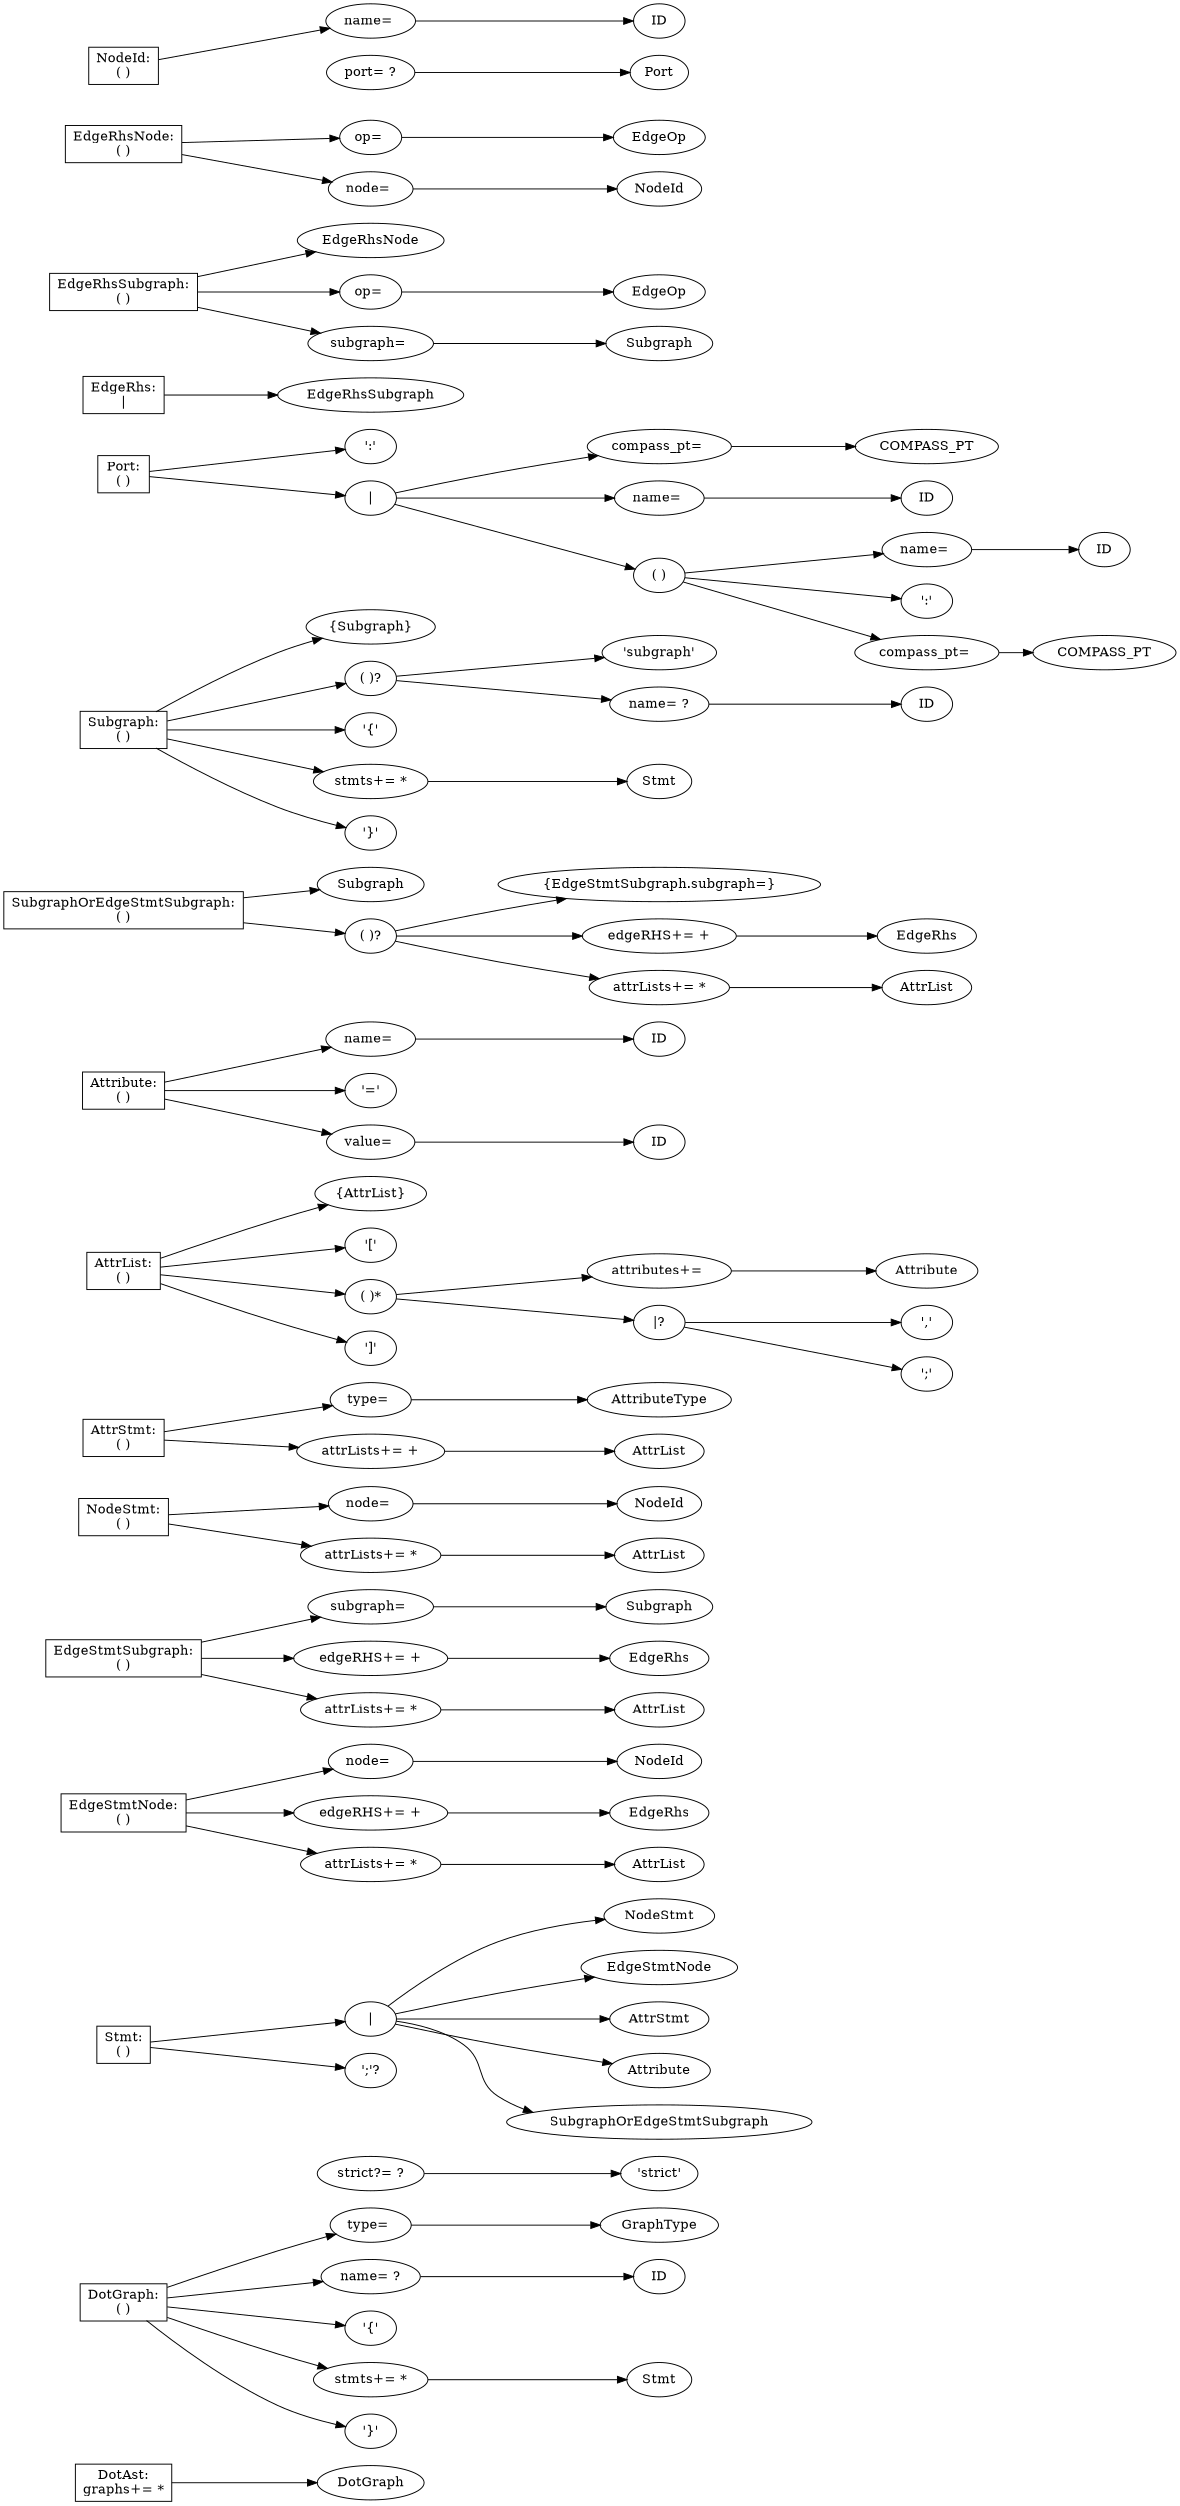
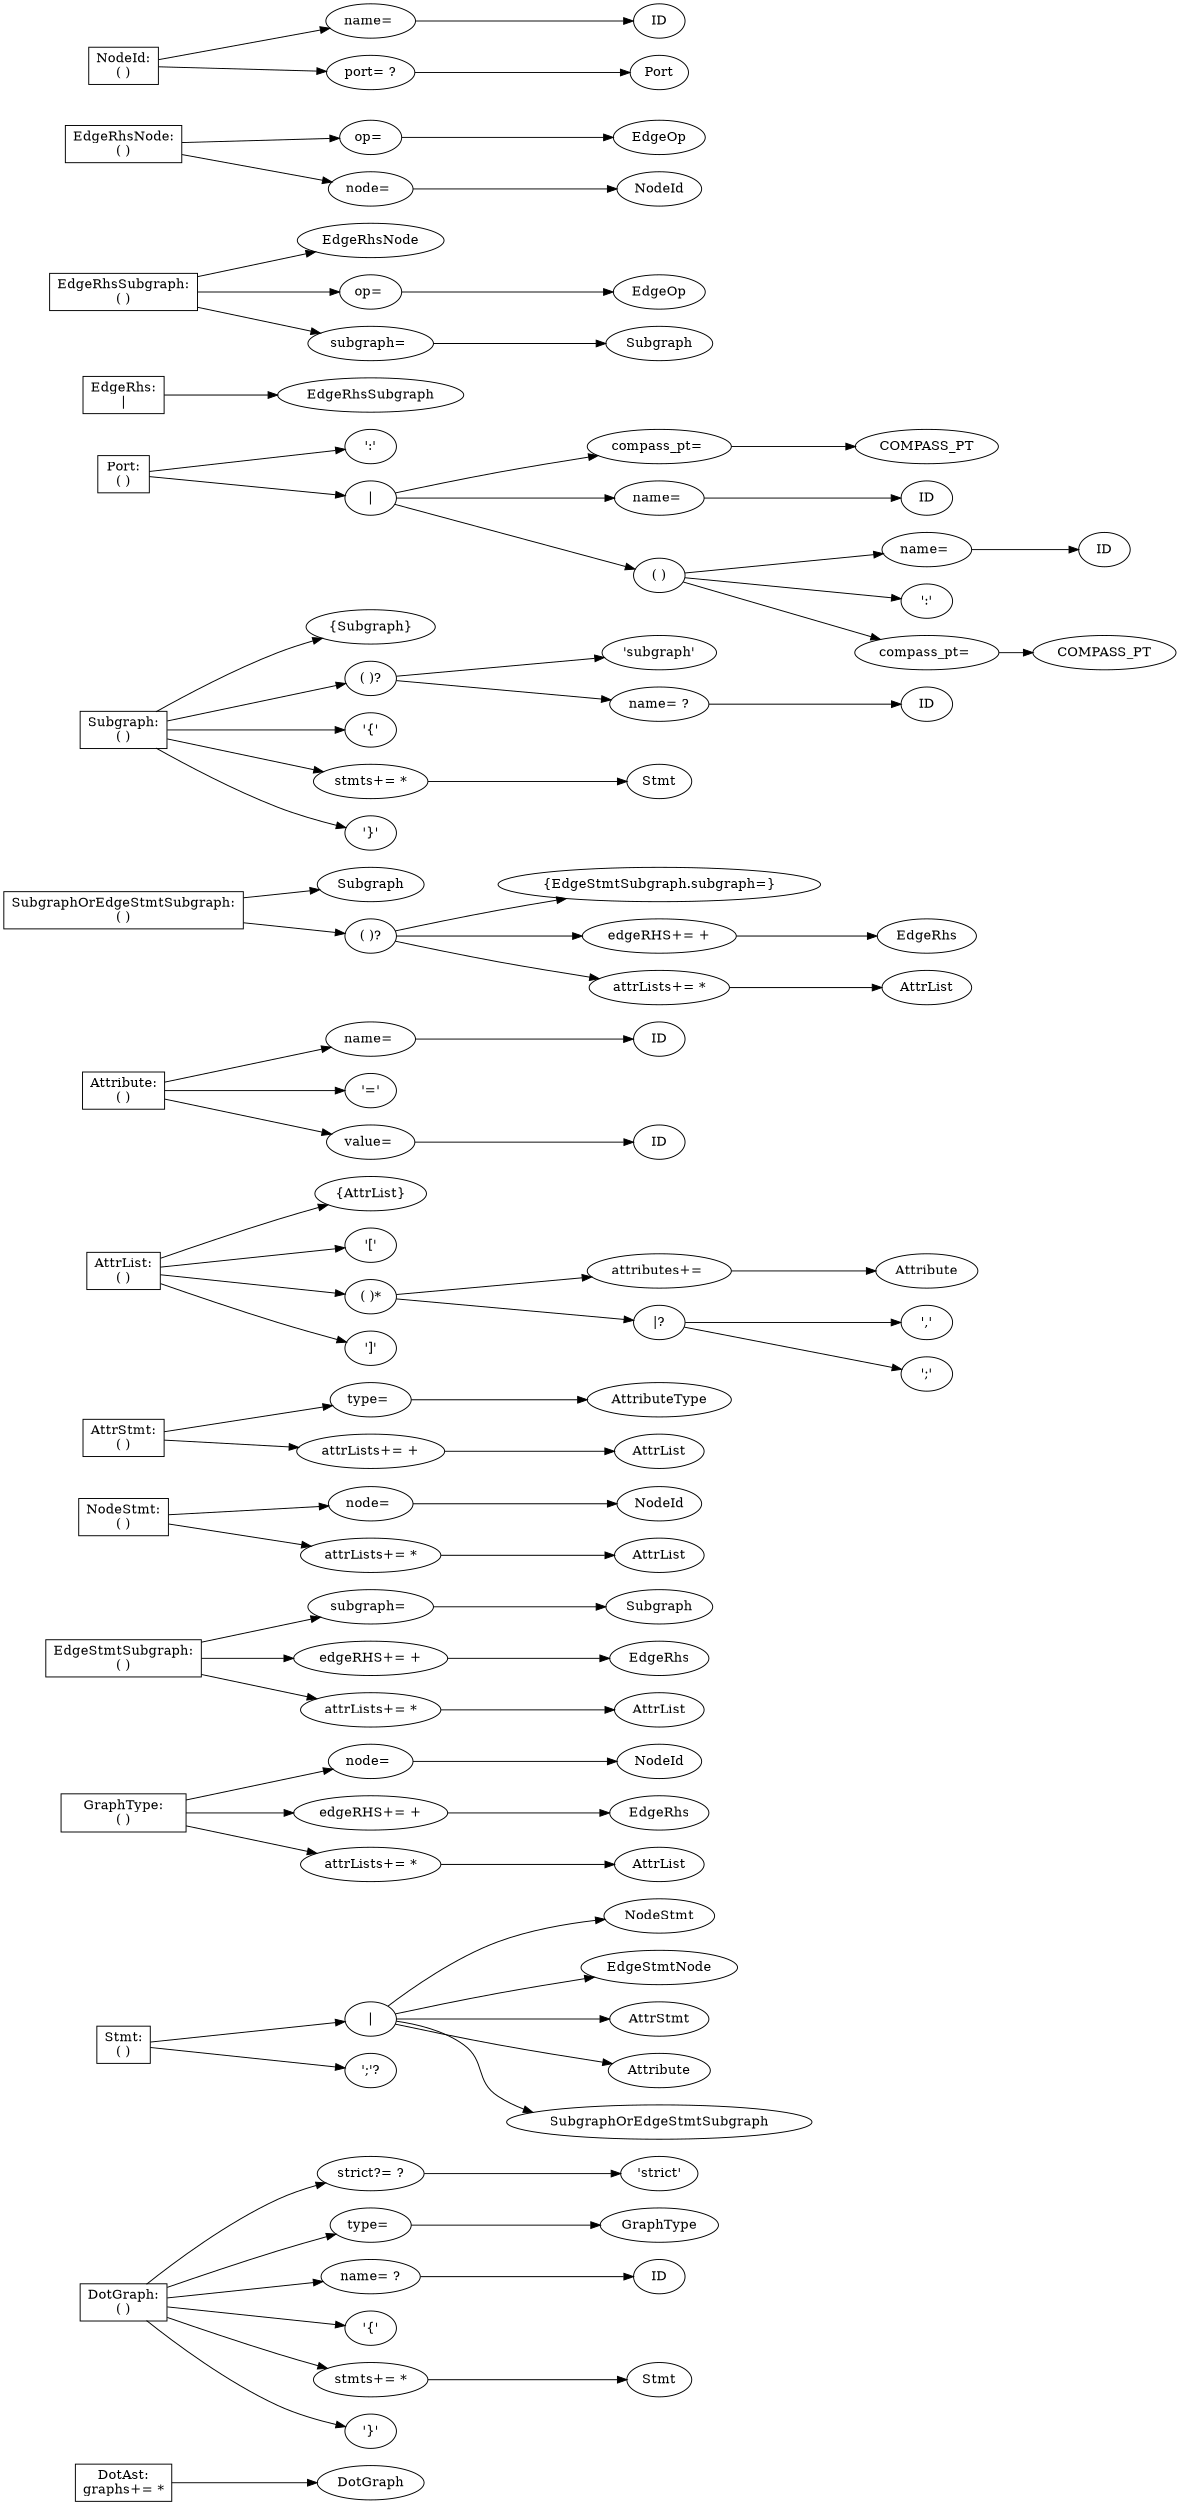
none -> (238, 69)
(124, 1813) -> (124, 1813)
none -> (227, 2227)
